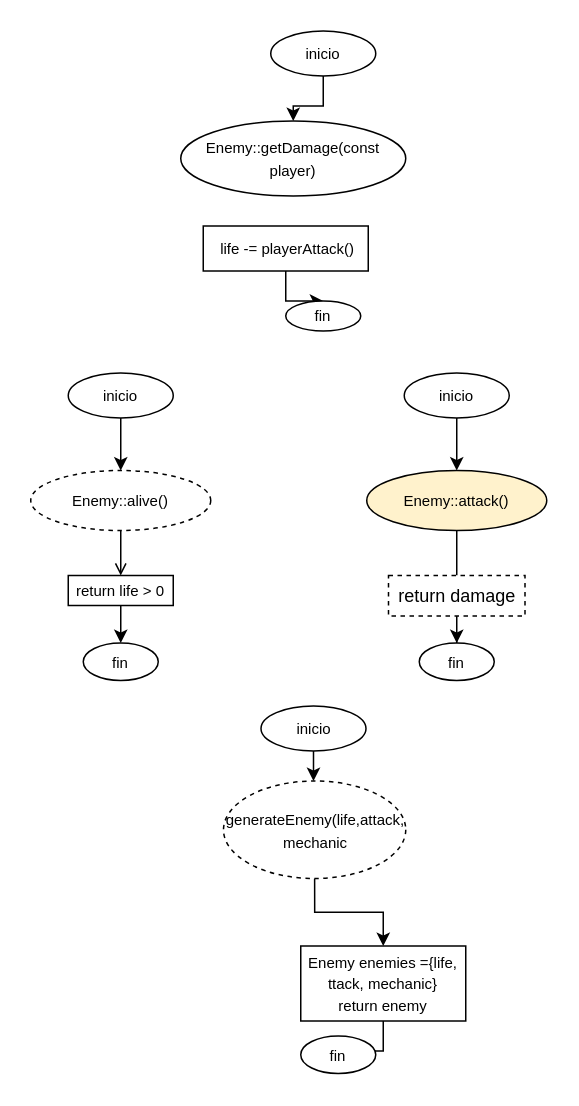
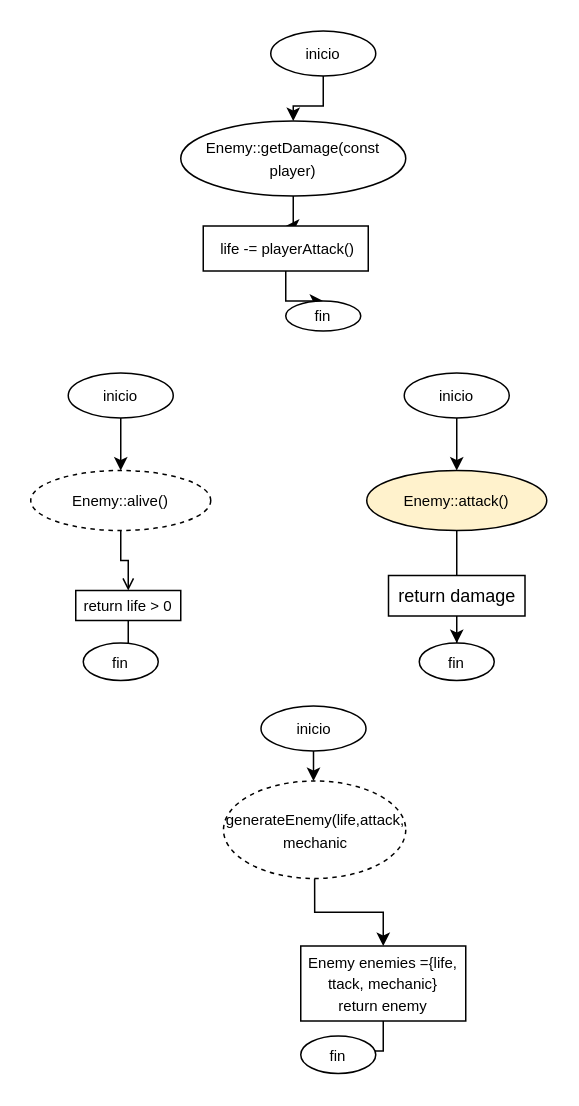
none -> (293, 212)
(121, 590) -> (128, 605)
(457, 596) -> (457, 596)
